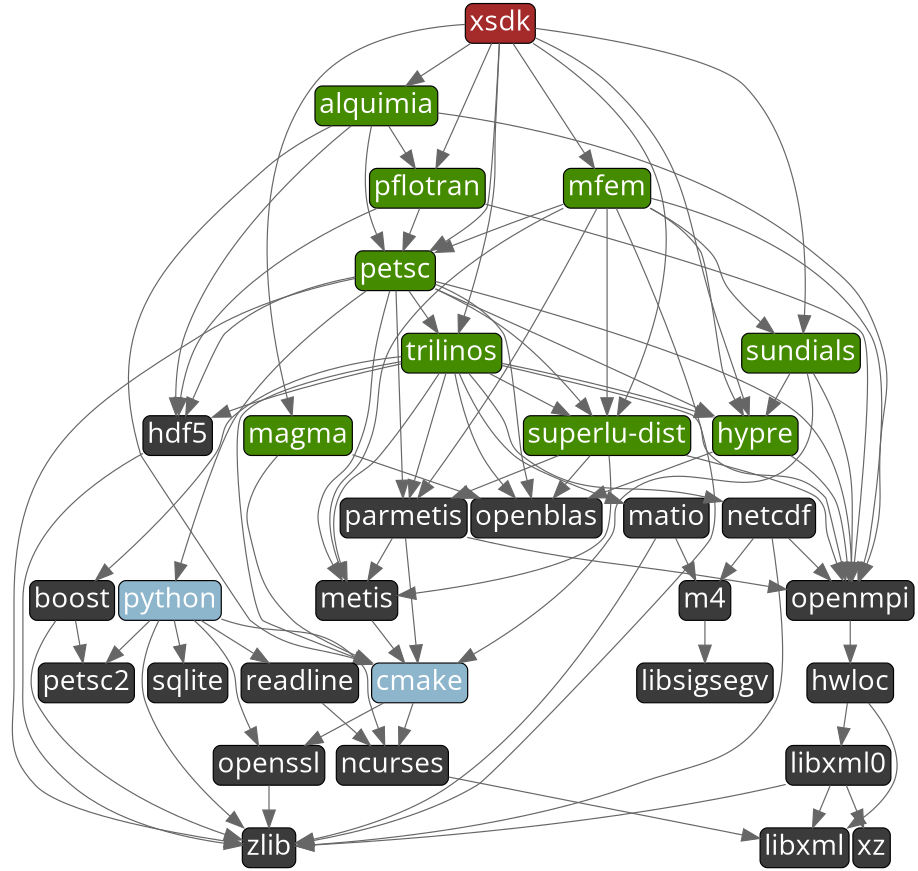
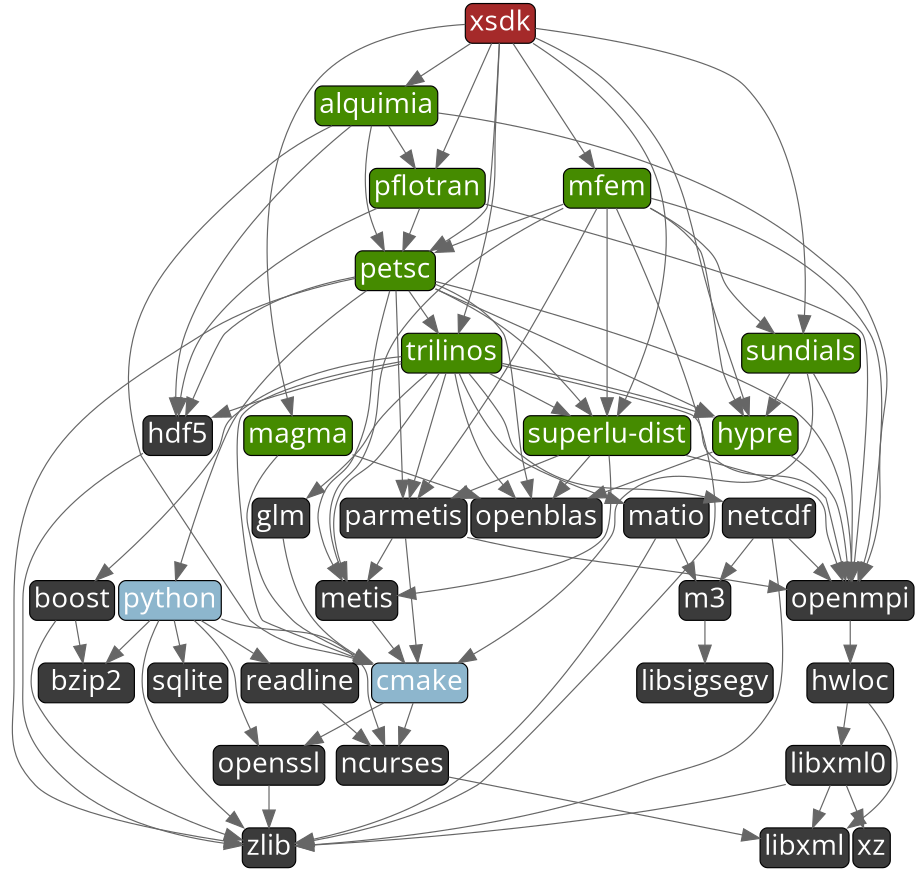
none -> (281, 518)
(705, 600) -> (705, 600)
(86, 683) -> (86, 683)
